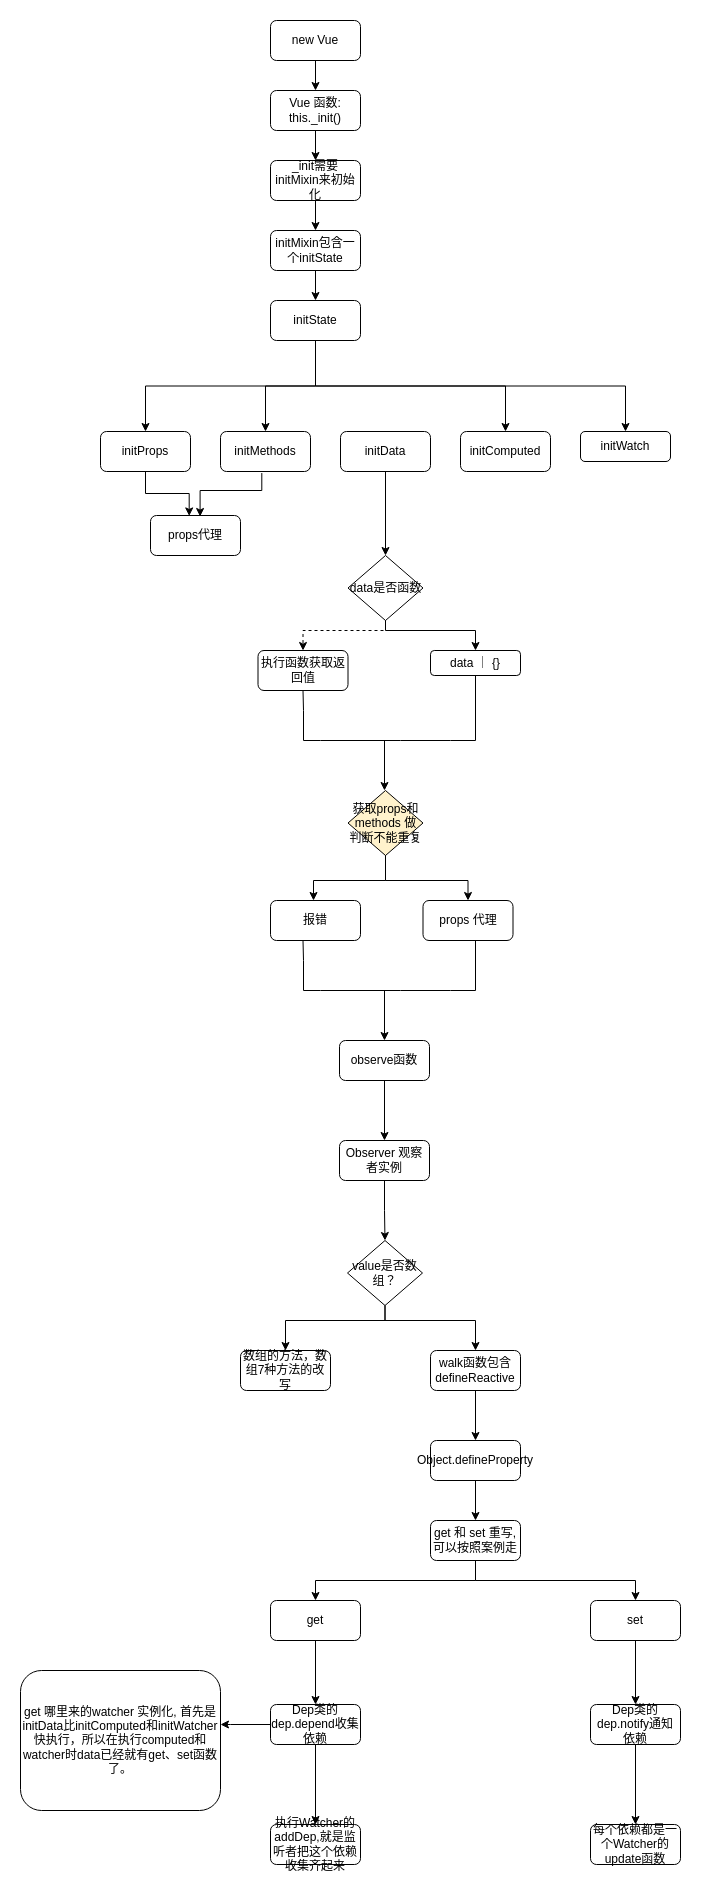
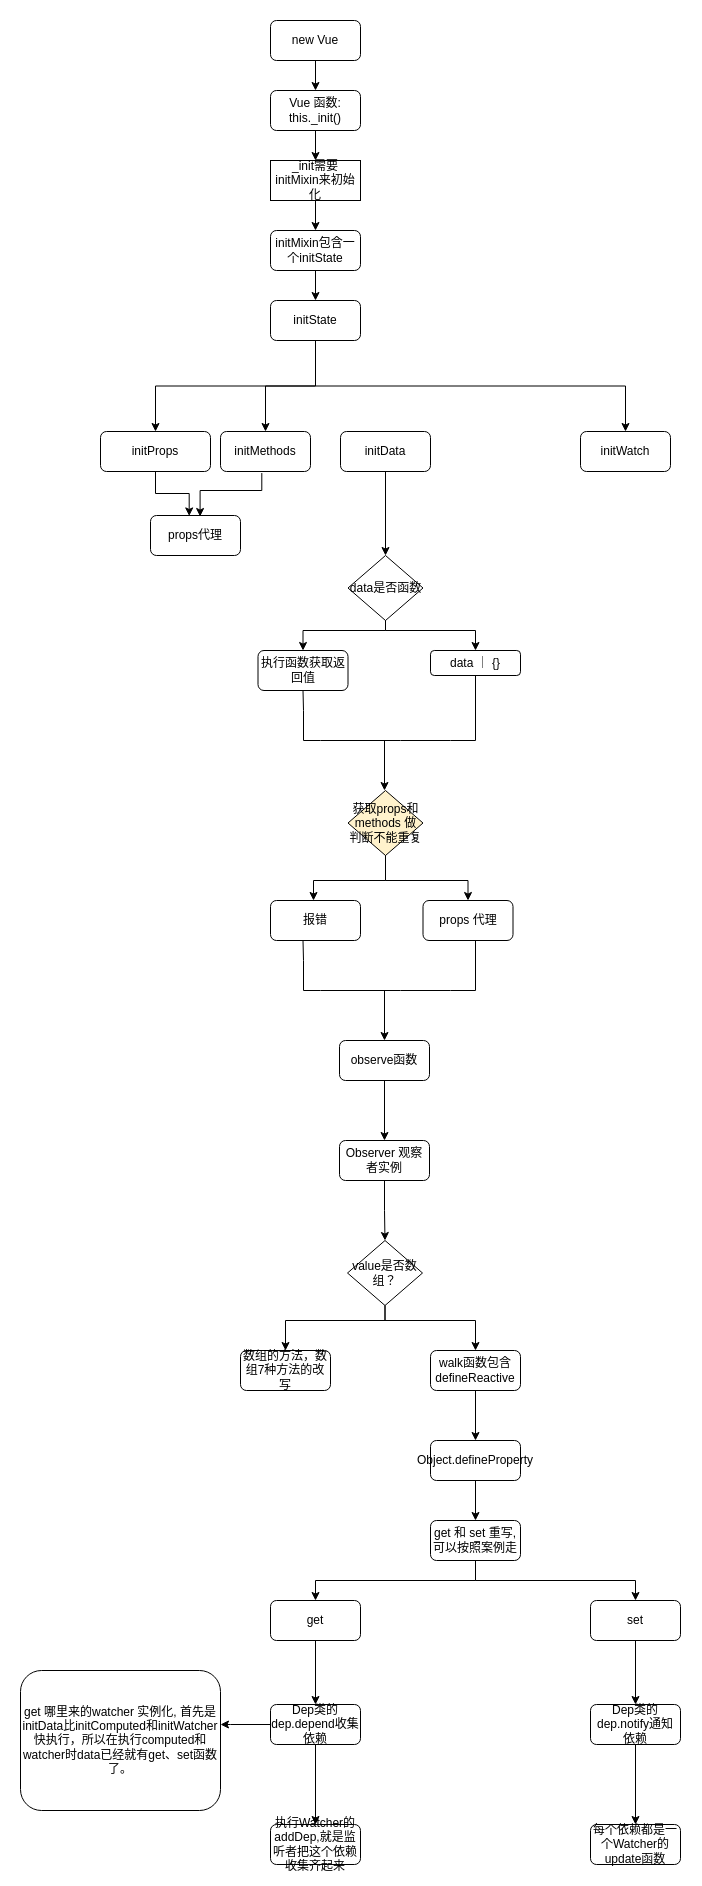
(316, 181) -> (316, 181)
(506, 406) -> none
(626, 447) -> (626, 452)
(146, 452) -> (156, 452)
(506, 452) -> none
(338, 631) -> (338, 631)
